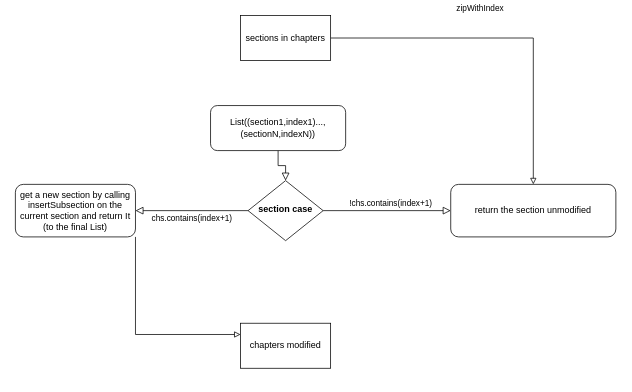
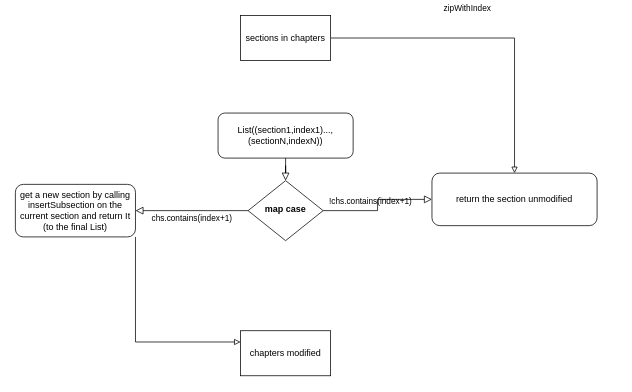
(278, 128) -> (285, 135)
(285, 209) -> (285, 209)
(533, 210) -> (514, 199)
(285, 345) -> (285, 353)
